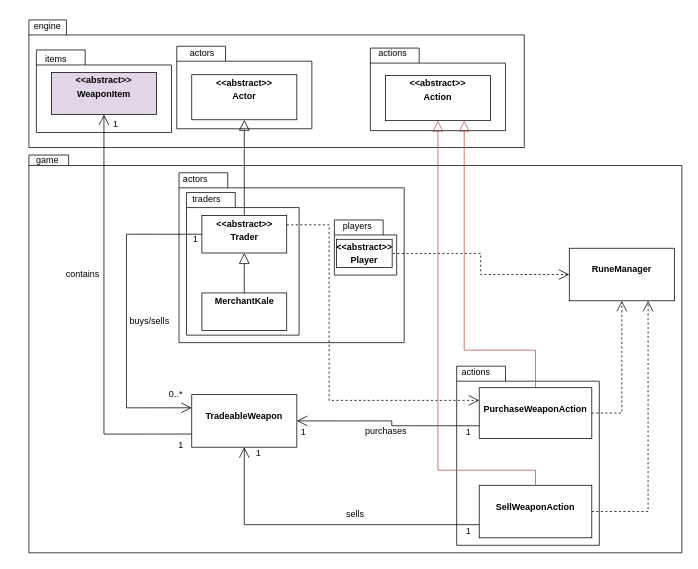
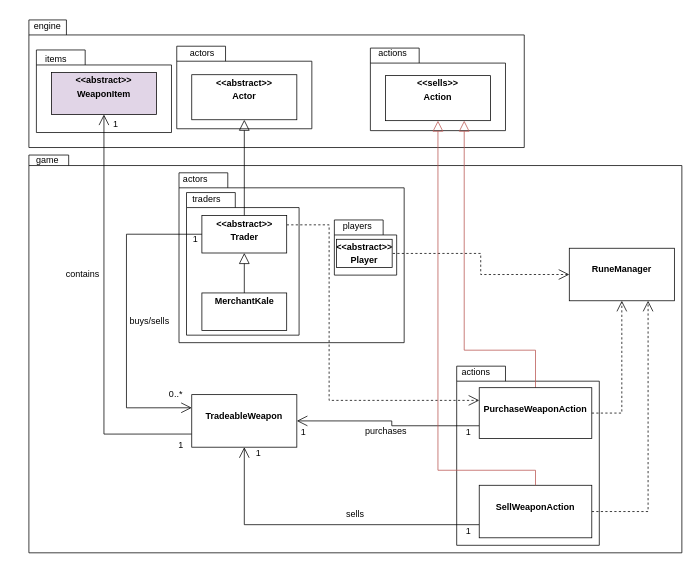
(415, 86) -> (405, 86)
